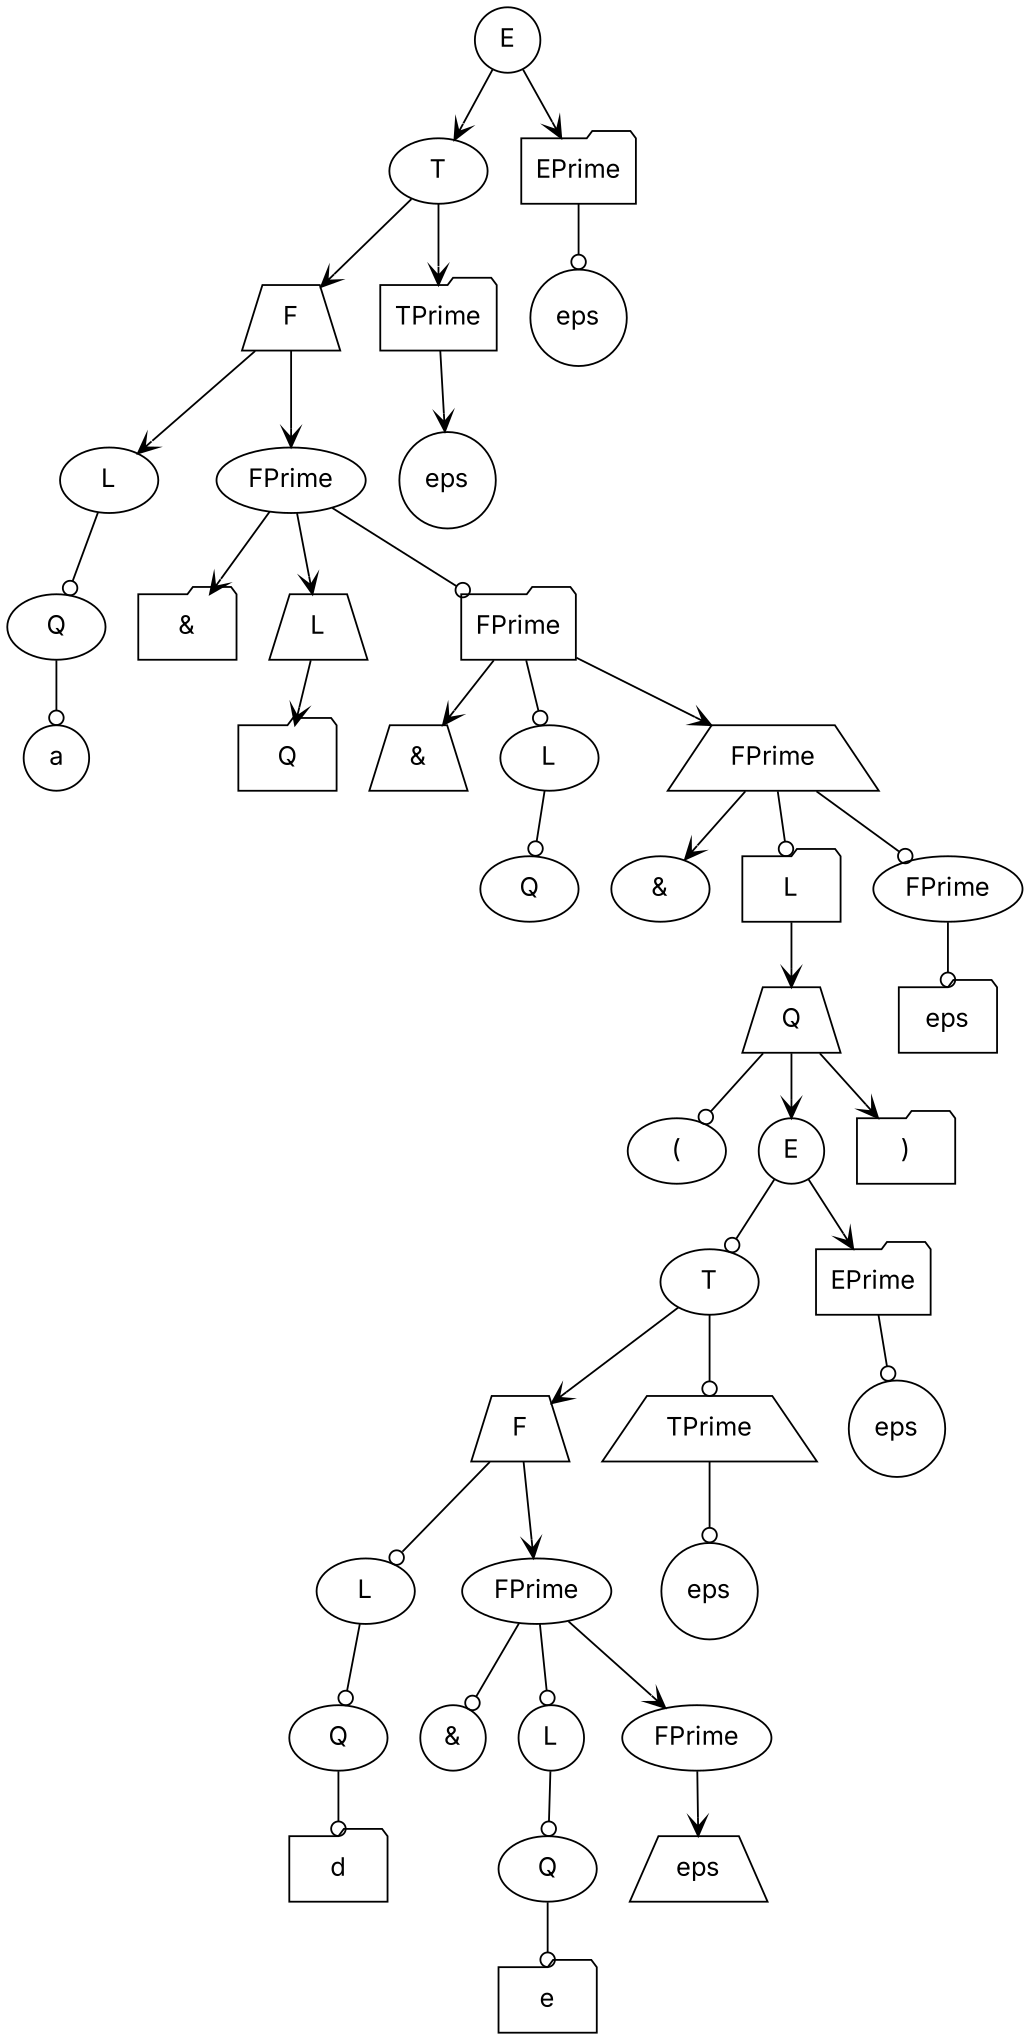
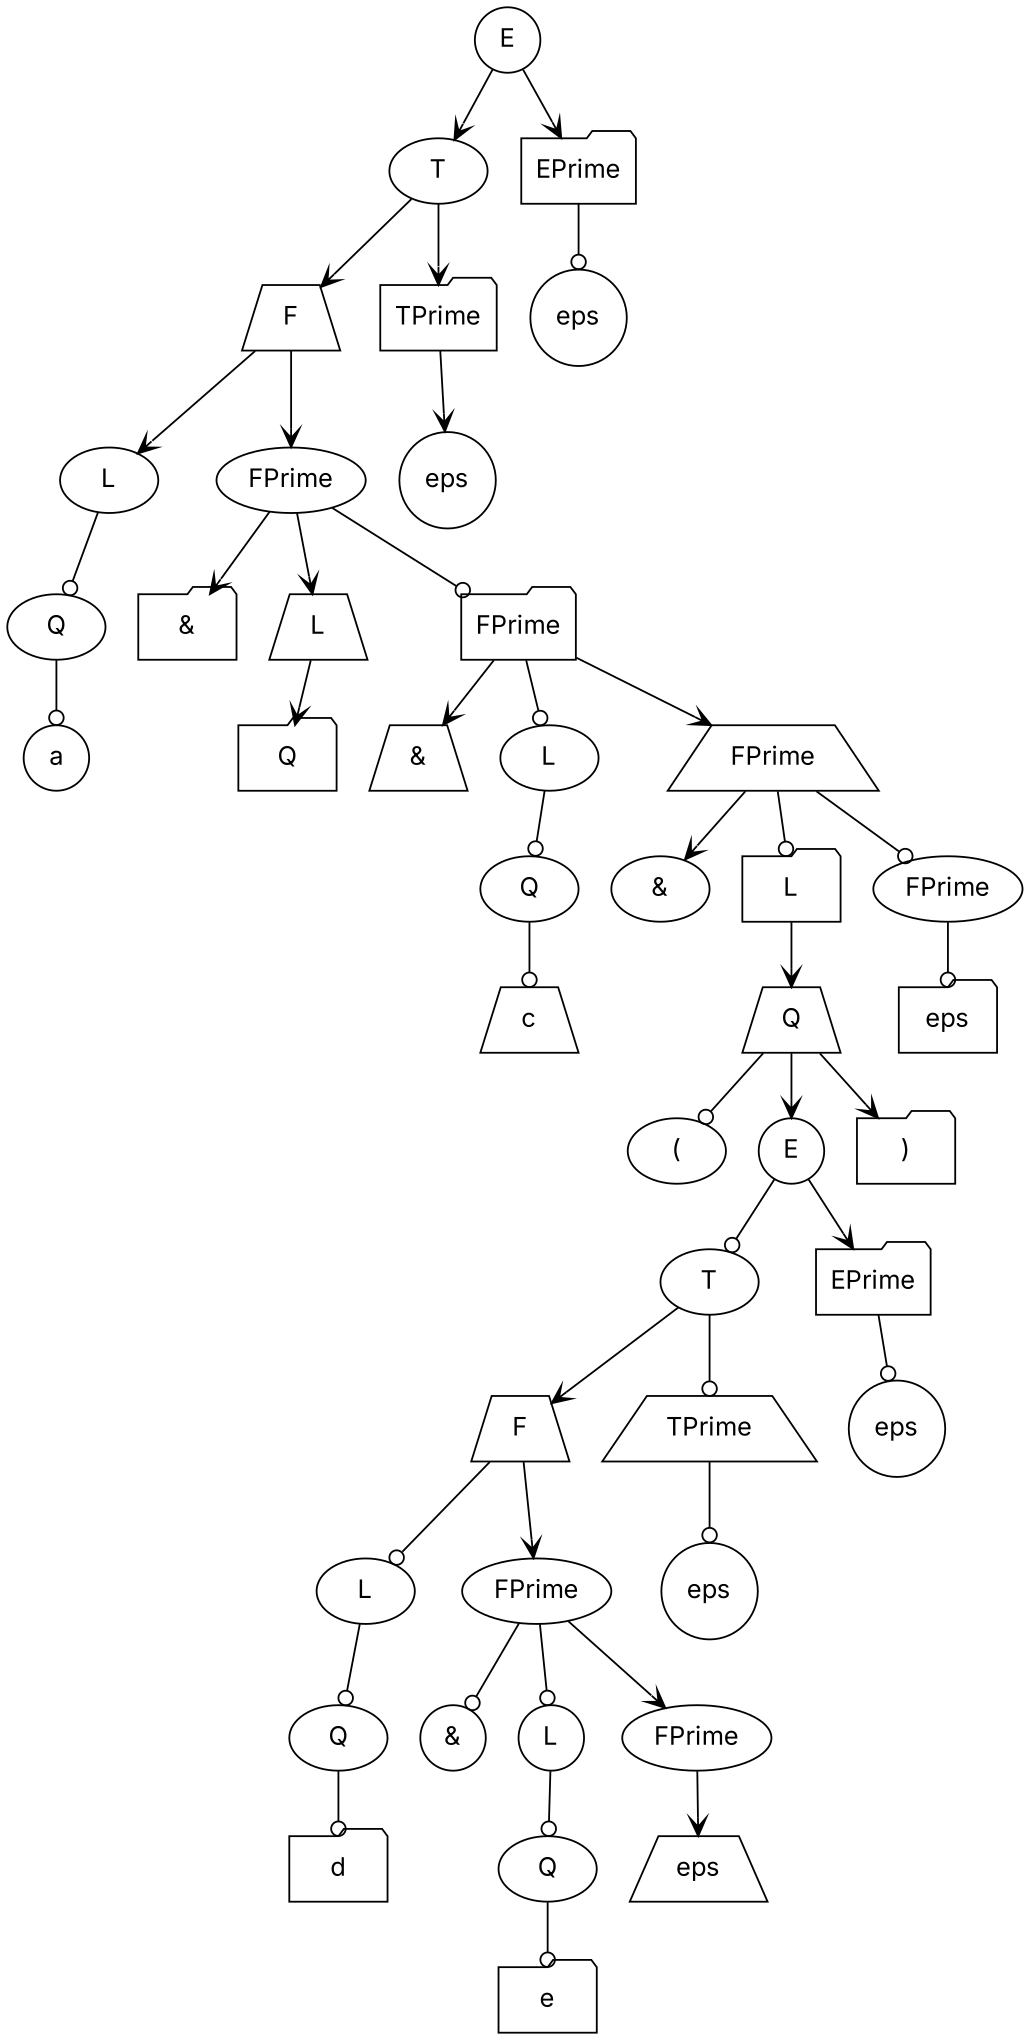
none -> (529, 1020)
